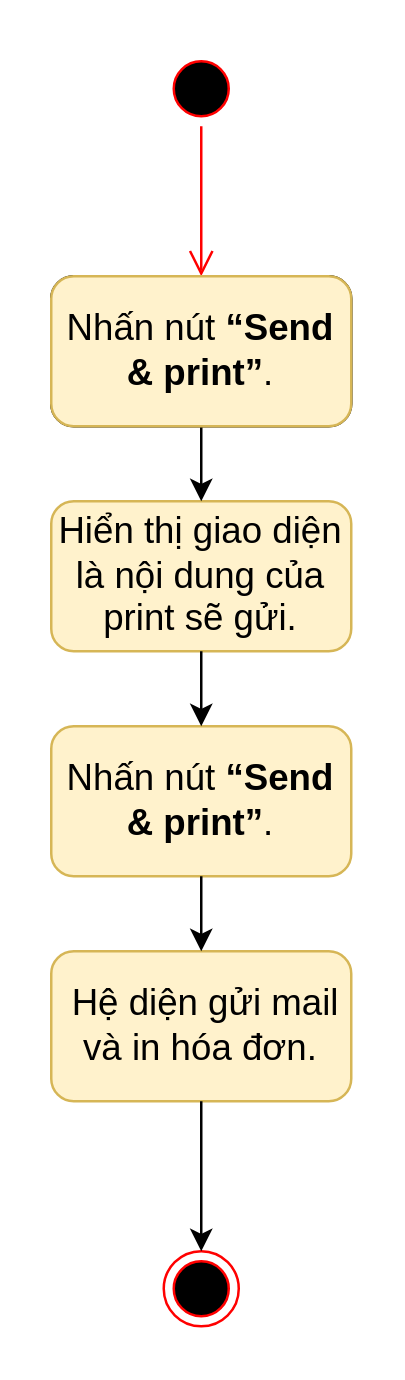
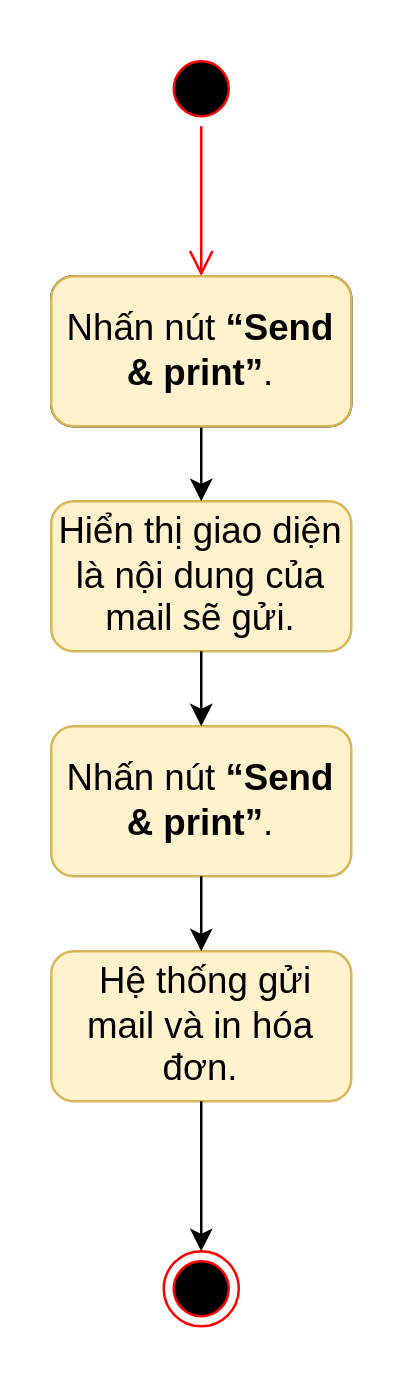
(201, 576) -> (201, 576)
(201, 1026) -> (201, 1026)
